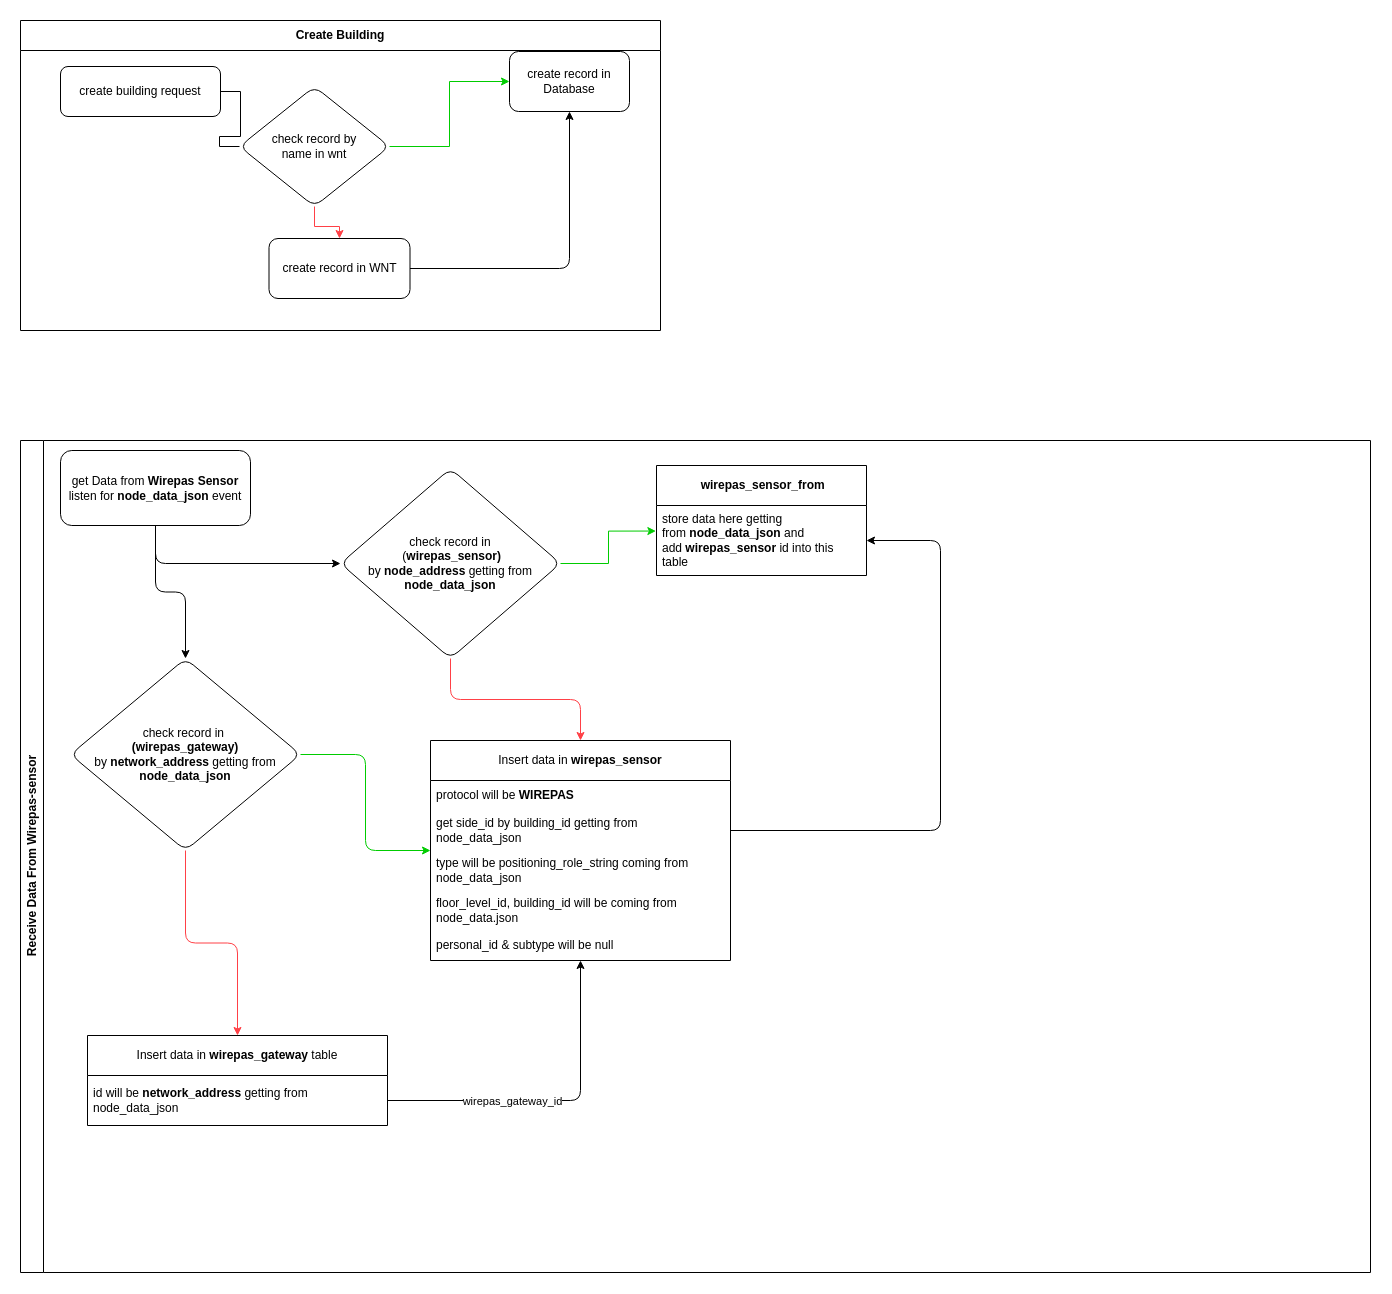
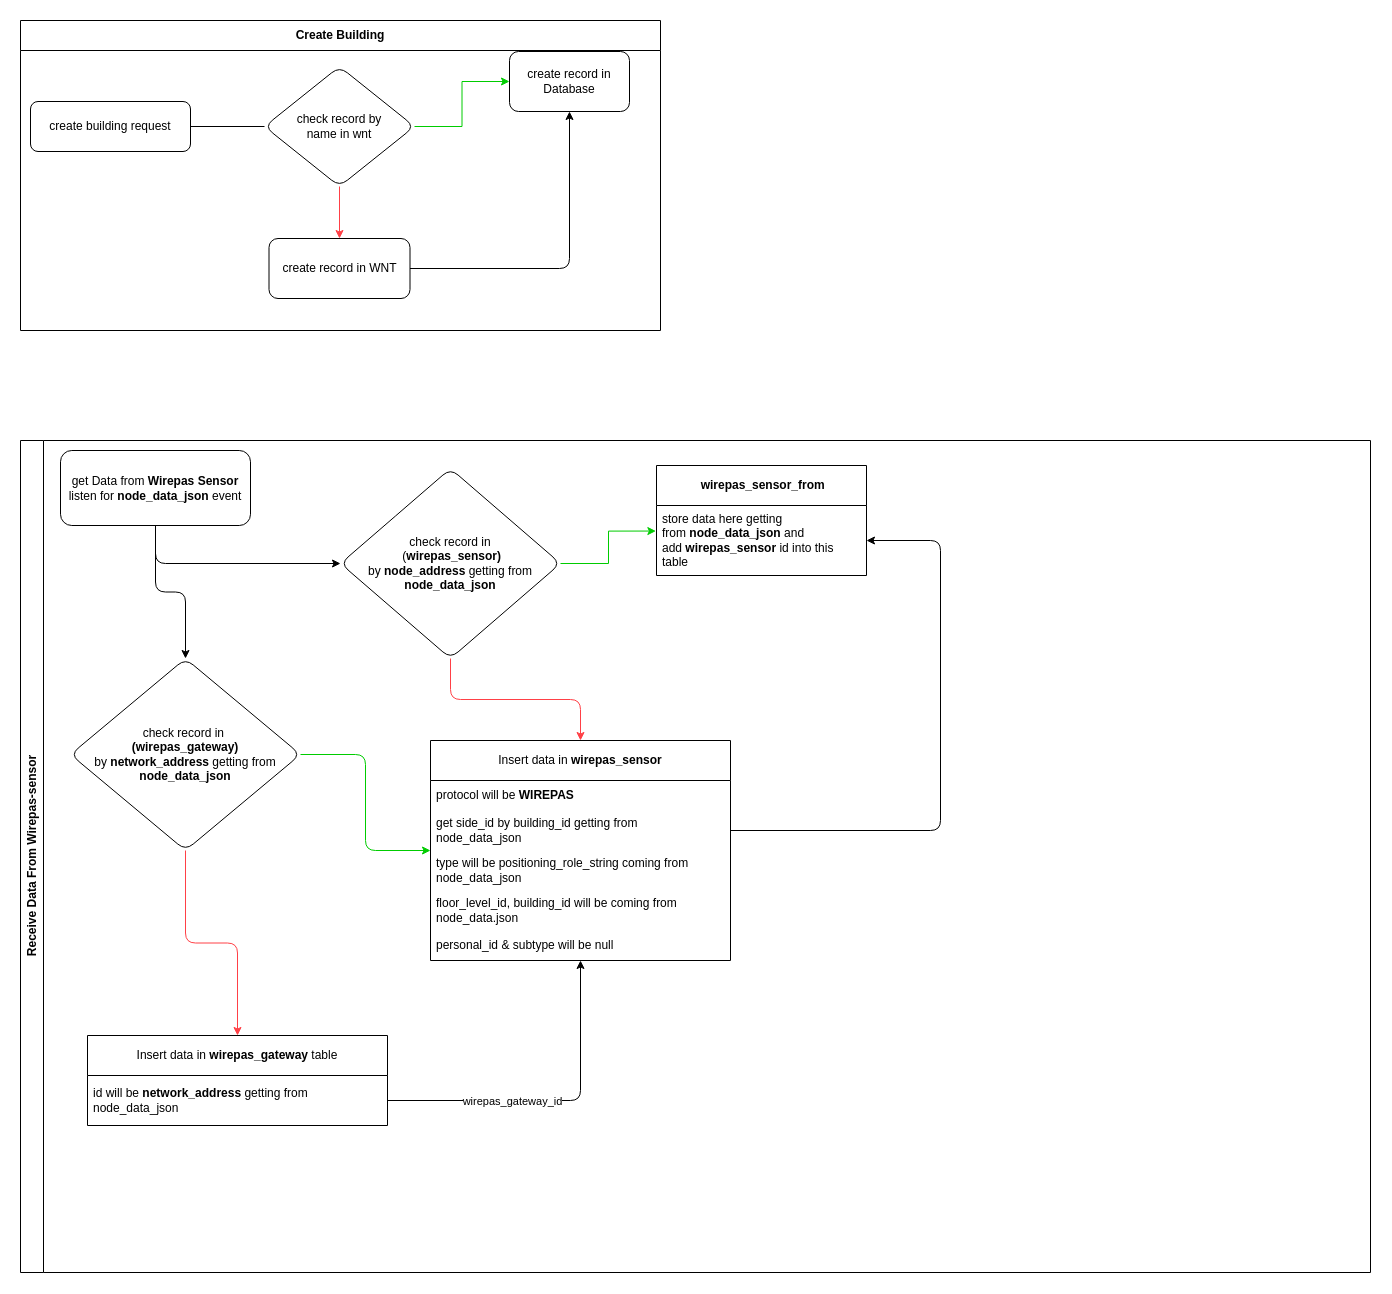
(141, 92) -> (111, 127)
(315, 147) -> (340, 127)
